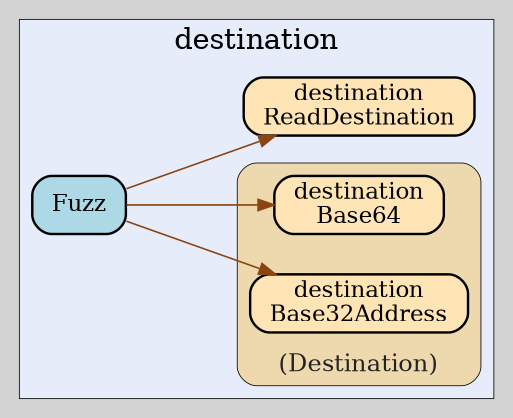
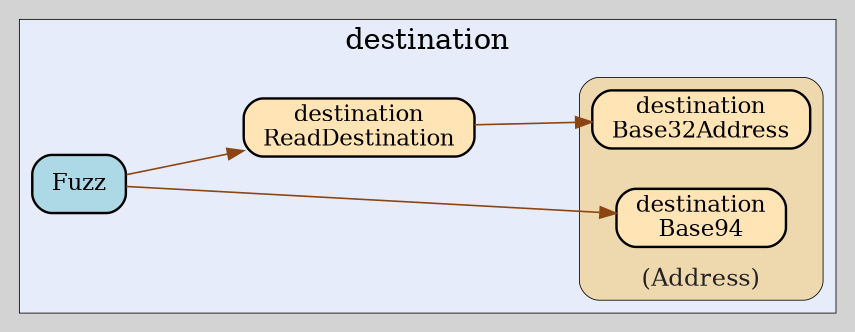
(359, 205) -> (701, 218)
(193, 245) -> (525, 124)
(359, 366) -> (701, 280)
